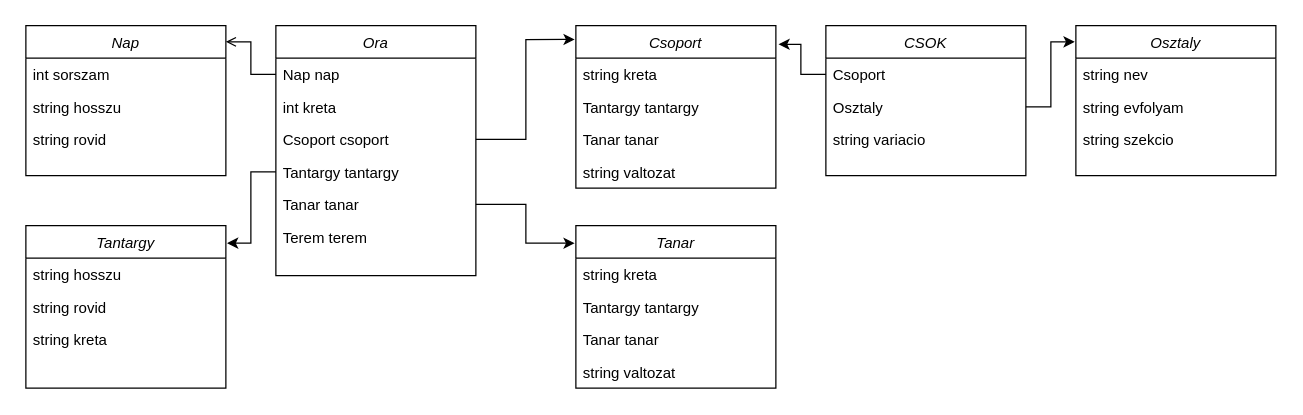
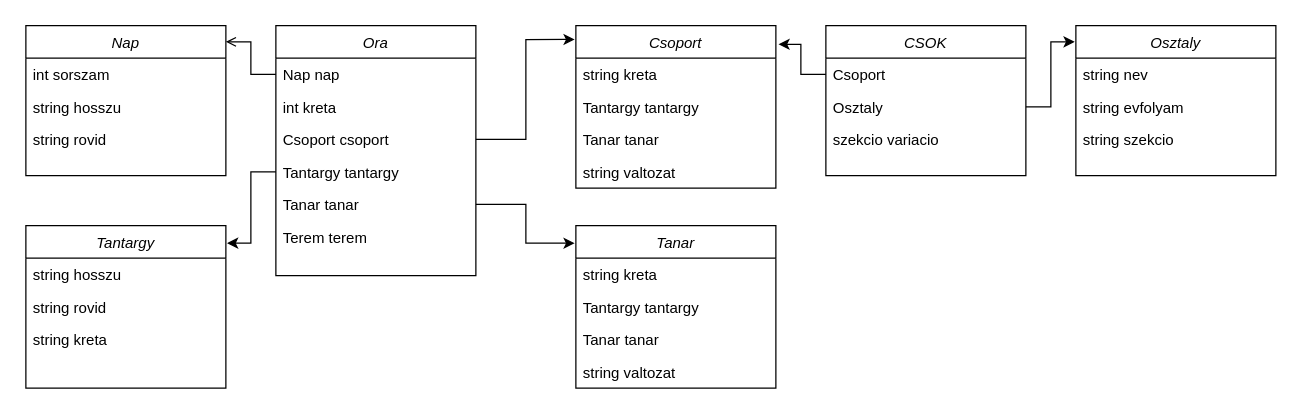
(888, 140) -> (892, 140)
